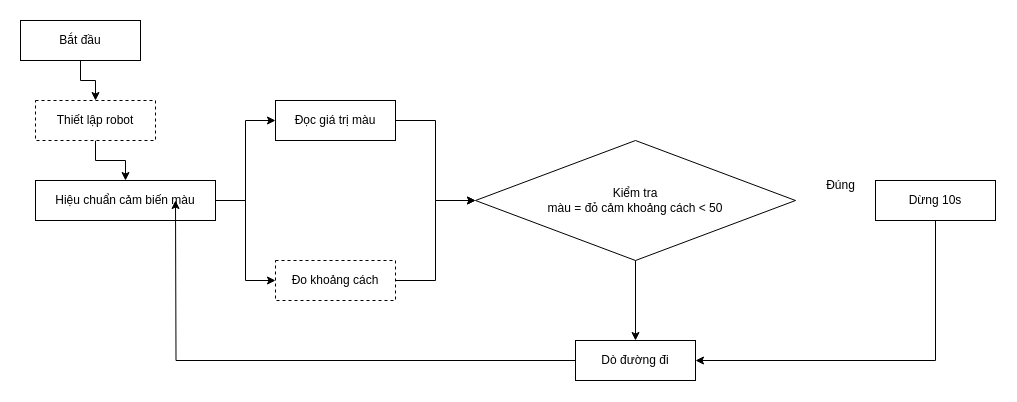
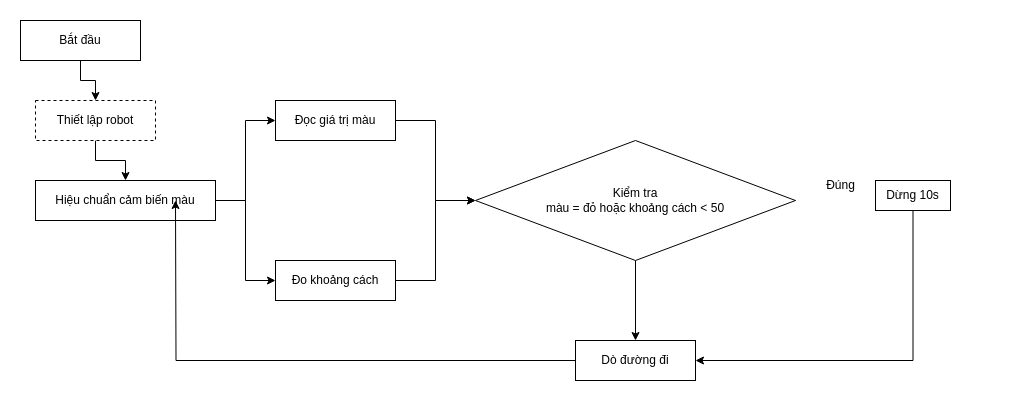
(636, 201) -> (636, 201)
(936, 201) -> (913, 196)
(336, 281) -> (336, 281)
